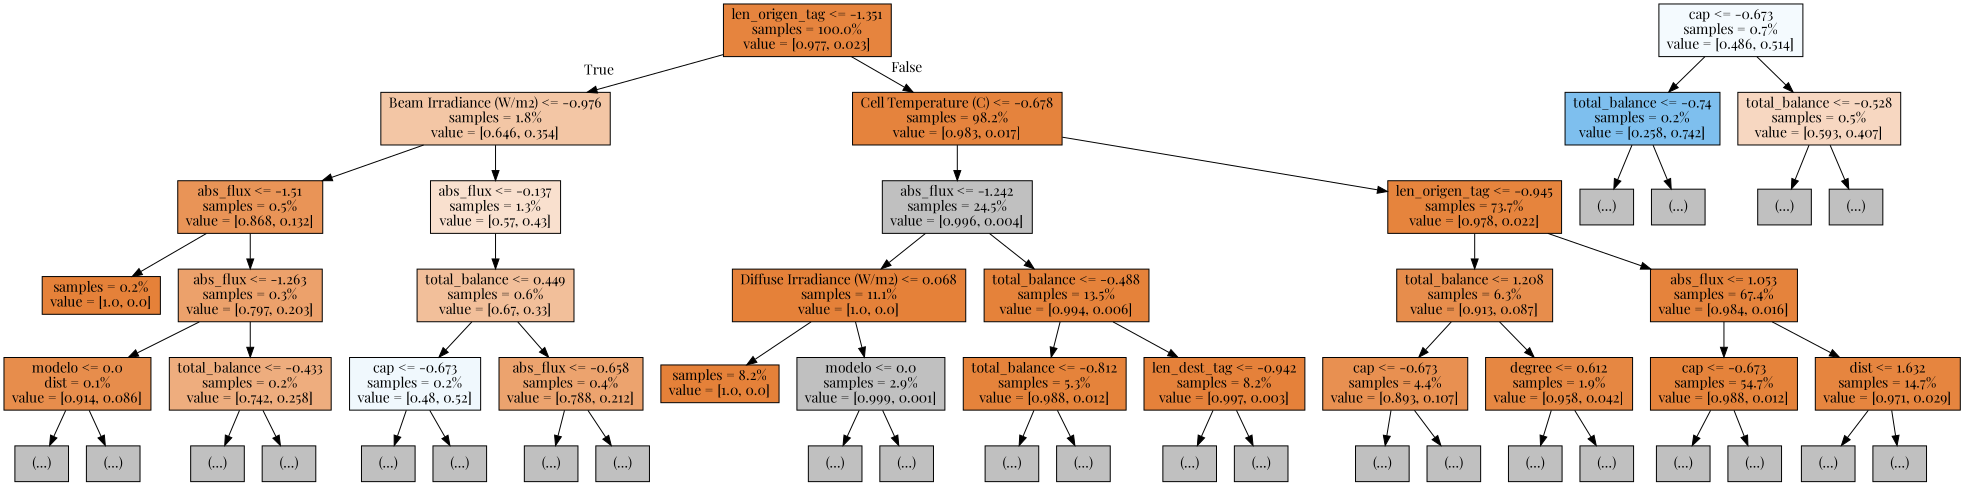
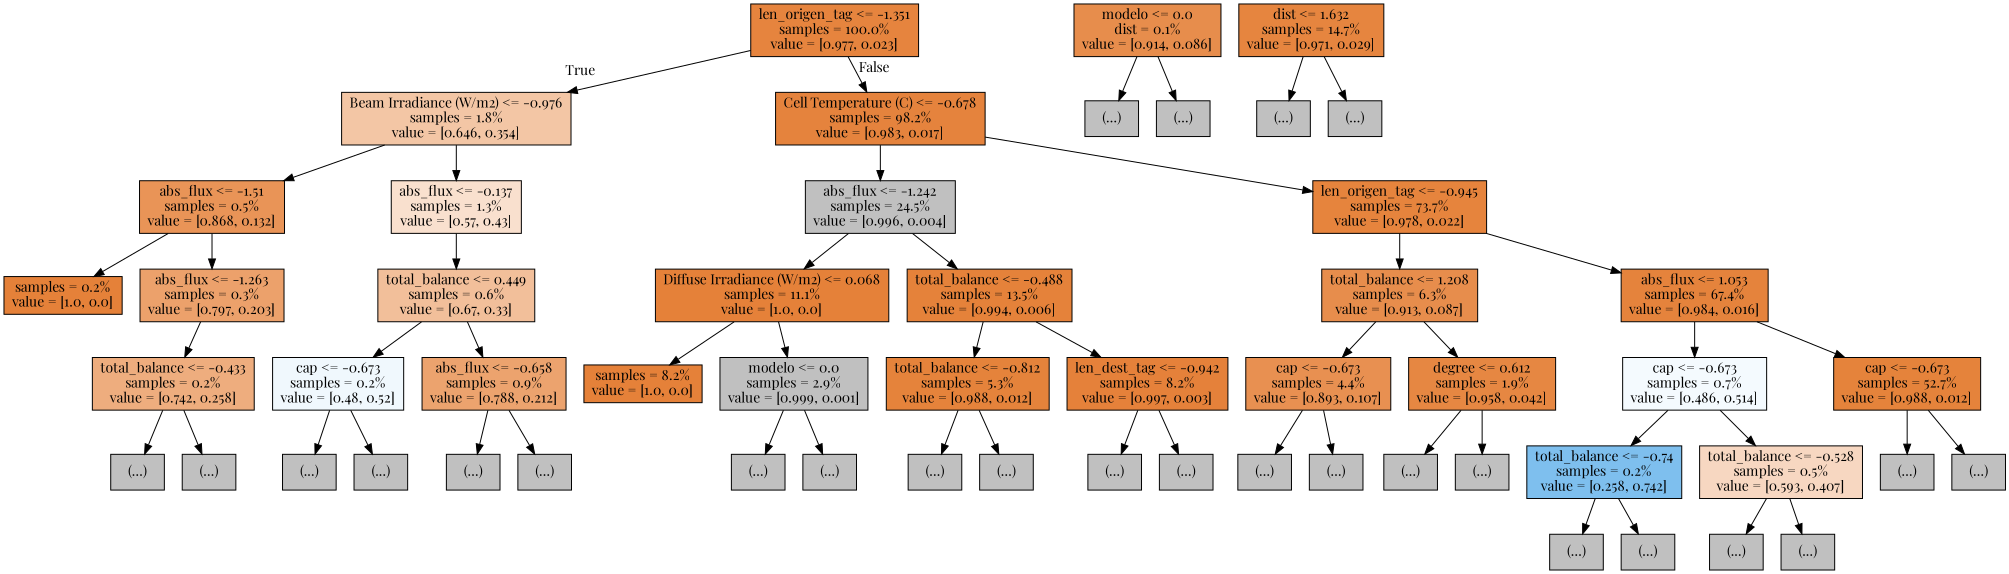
(168, 337) -> none
(1801, 337) -> (1695, 335)
(571, 384) -> (494, 384)
(1724, 384) -> (1907, 384)
